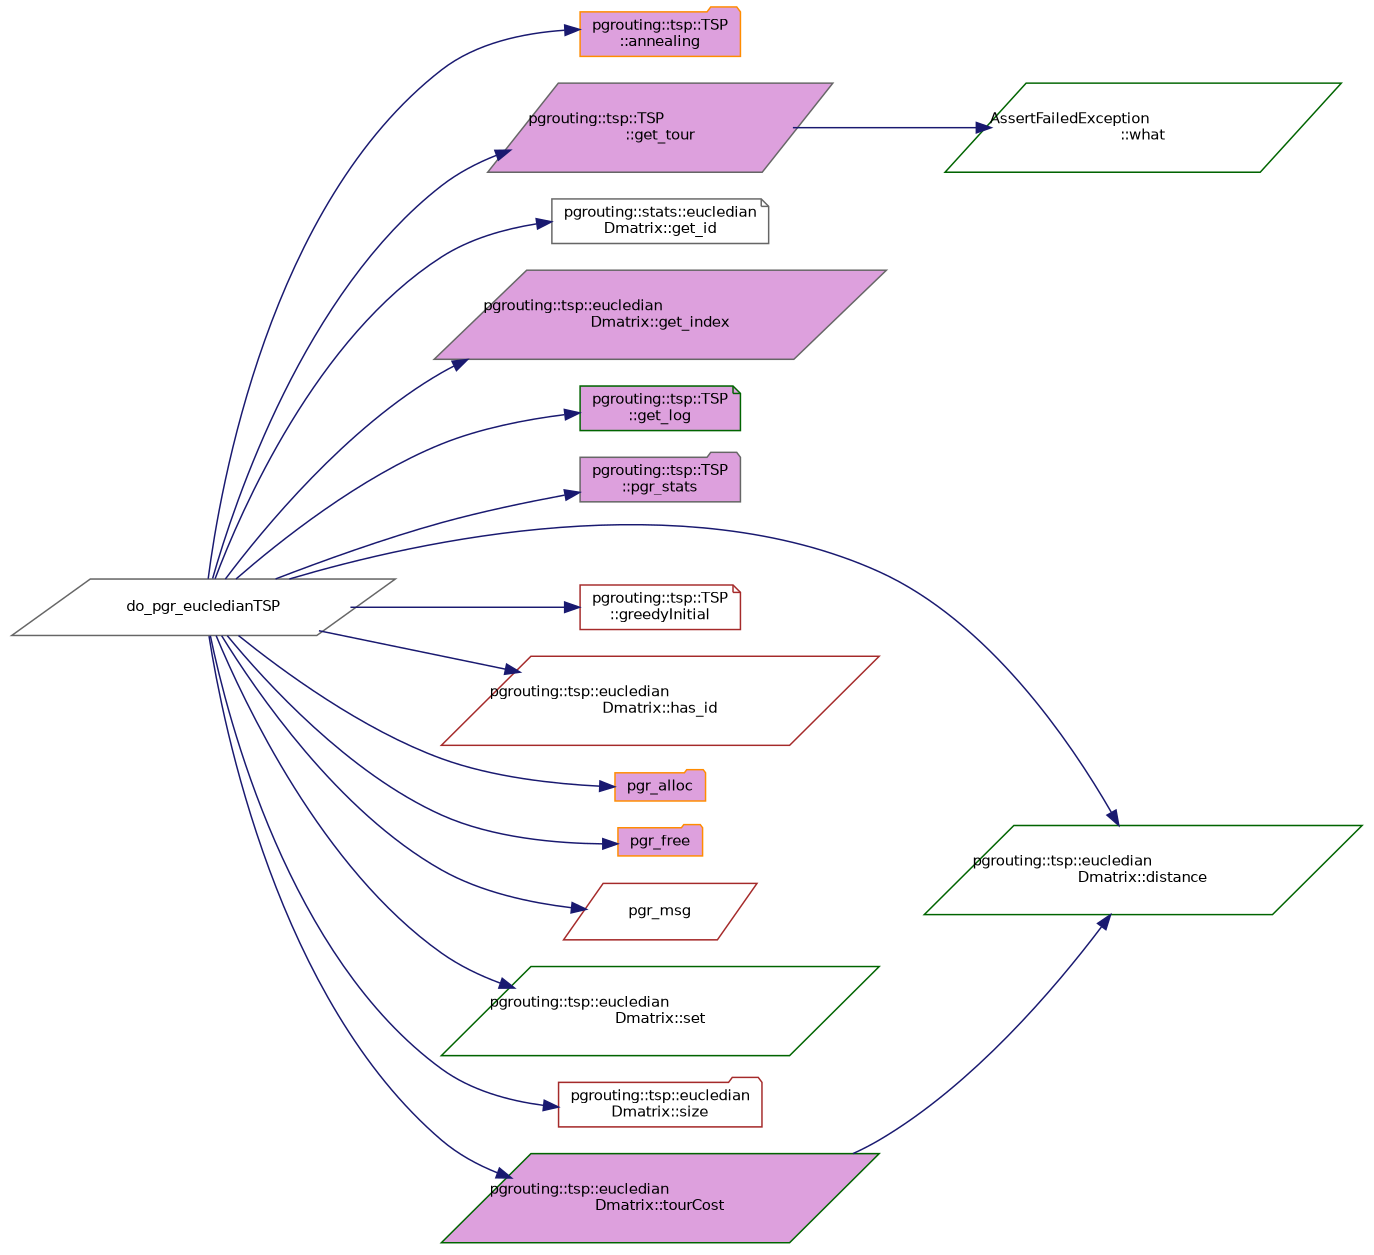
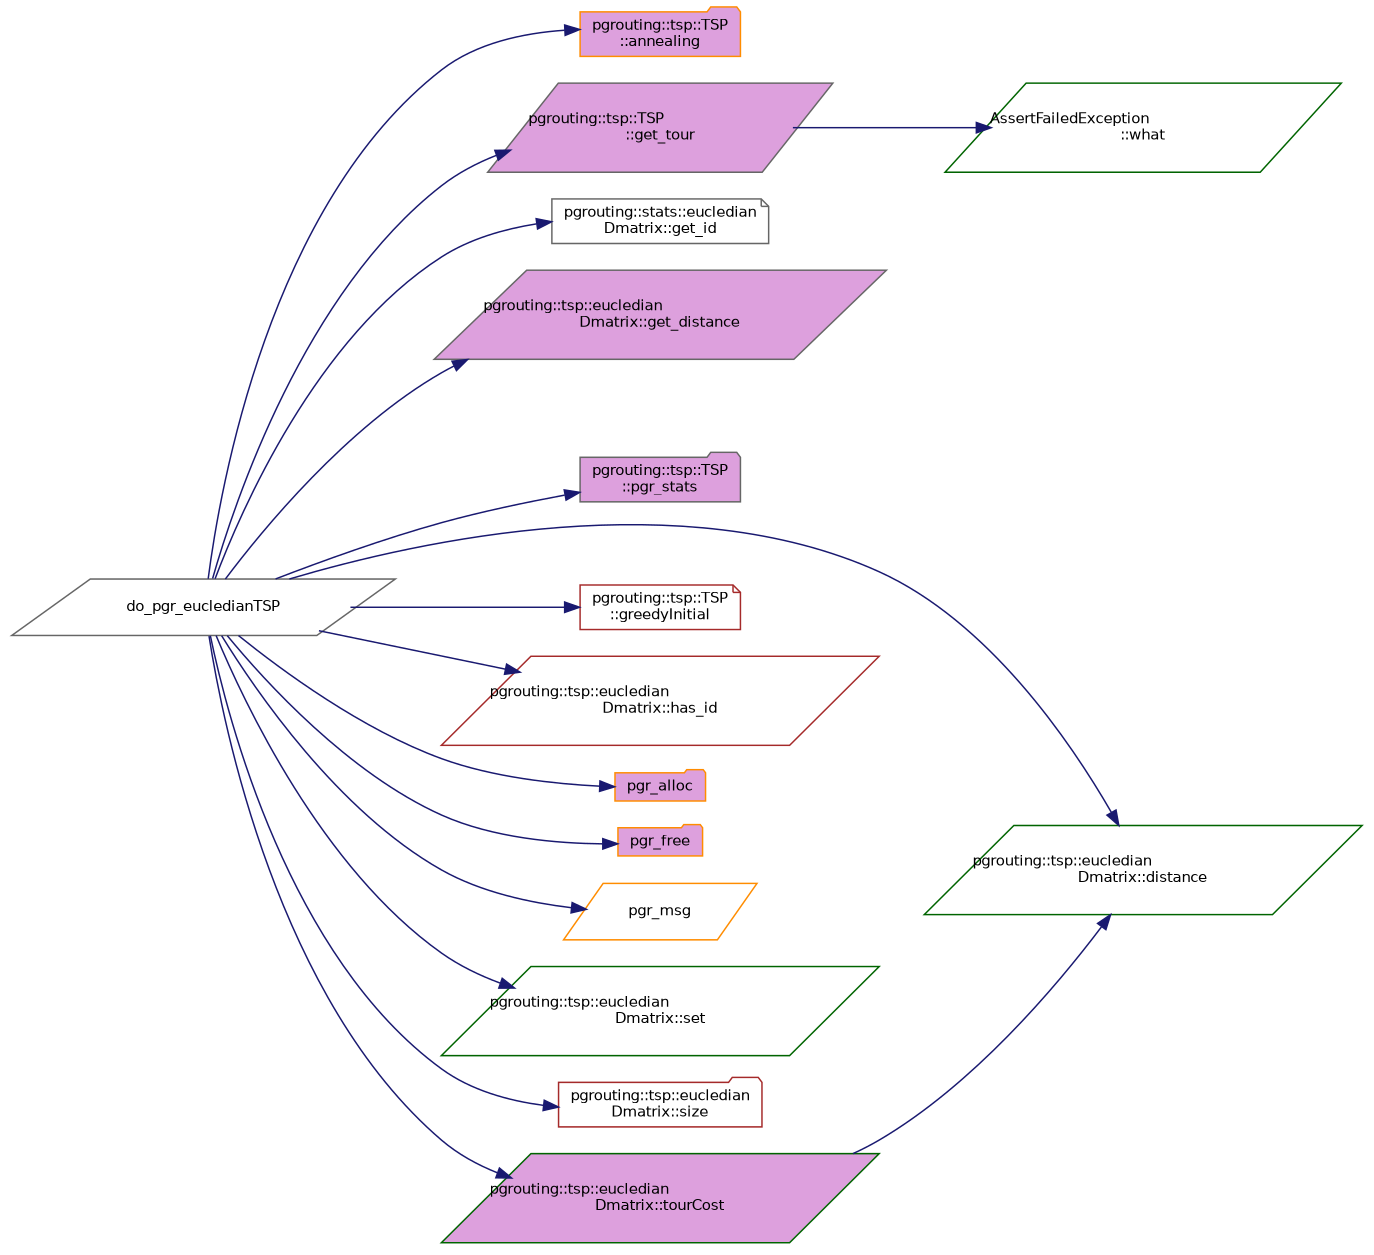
(660, 315) -> (660, 315)
(660, 408) -> none
(660, 912) -> (660, 912)
